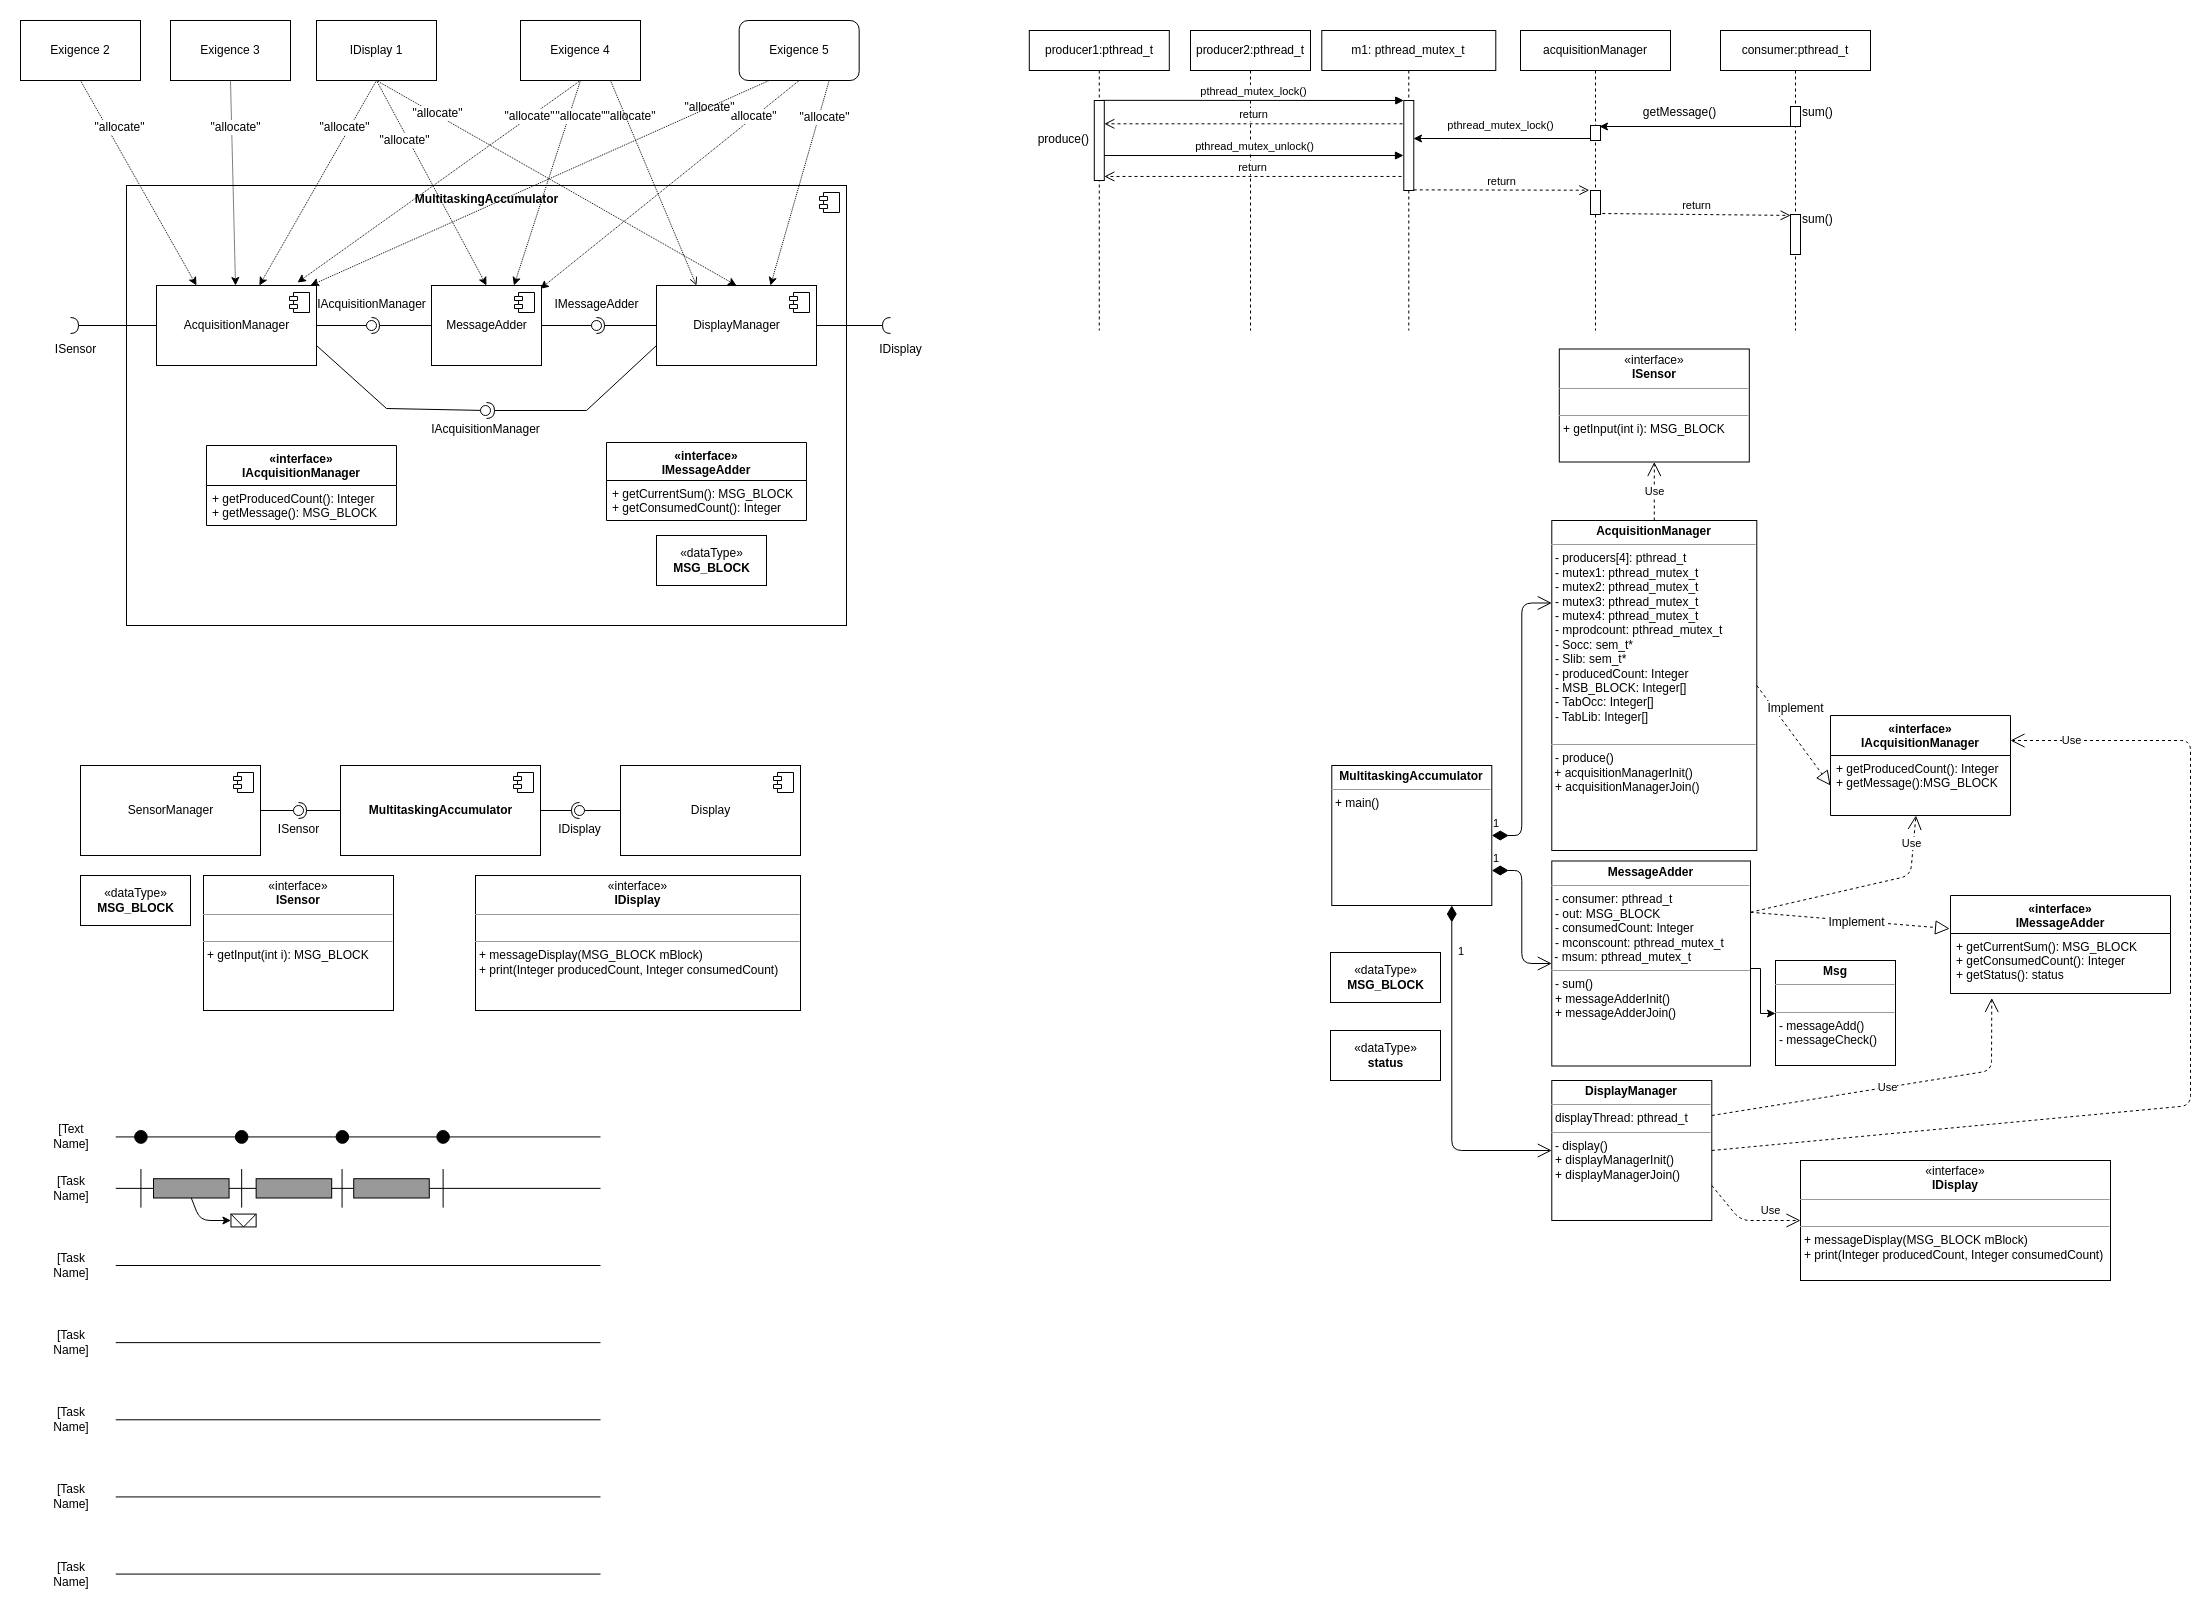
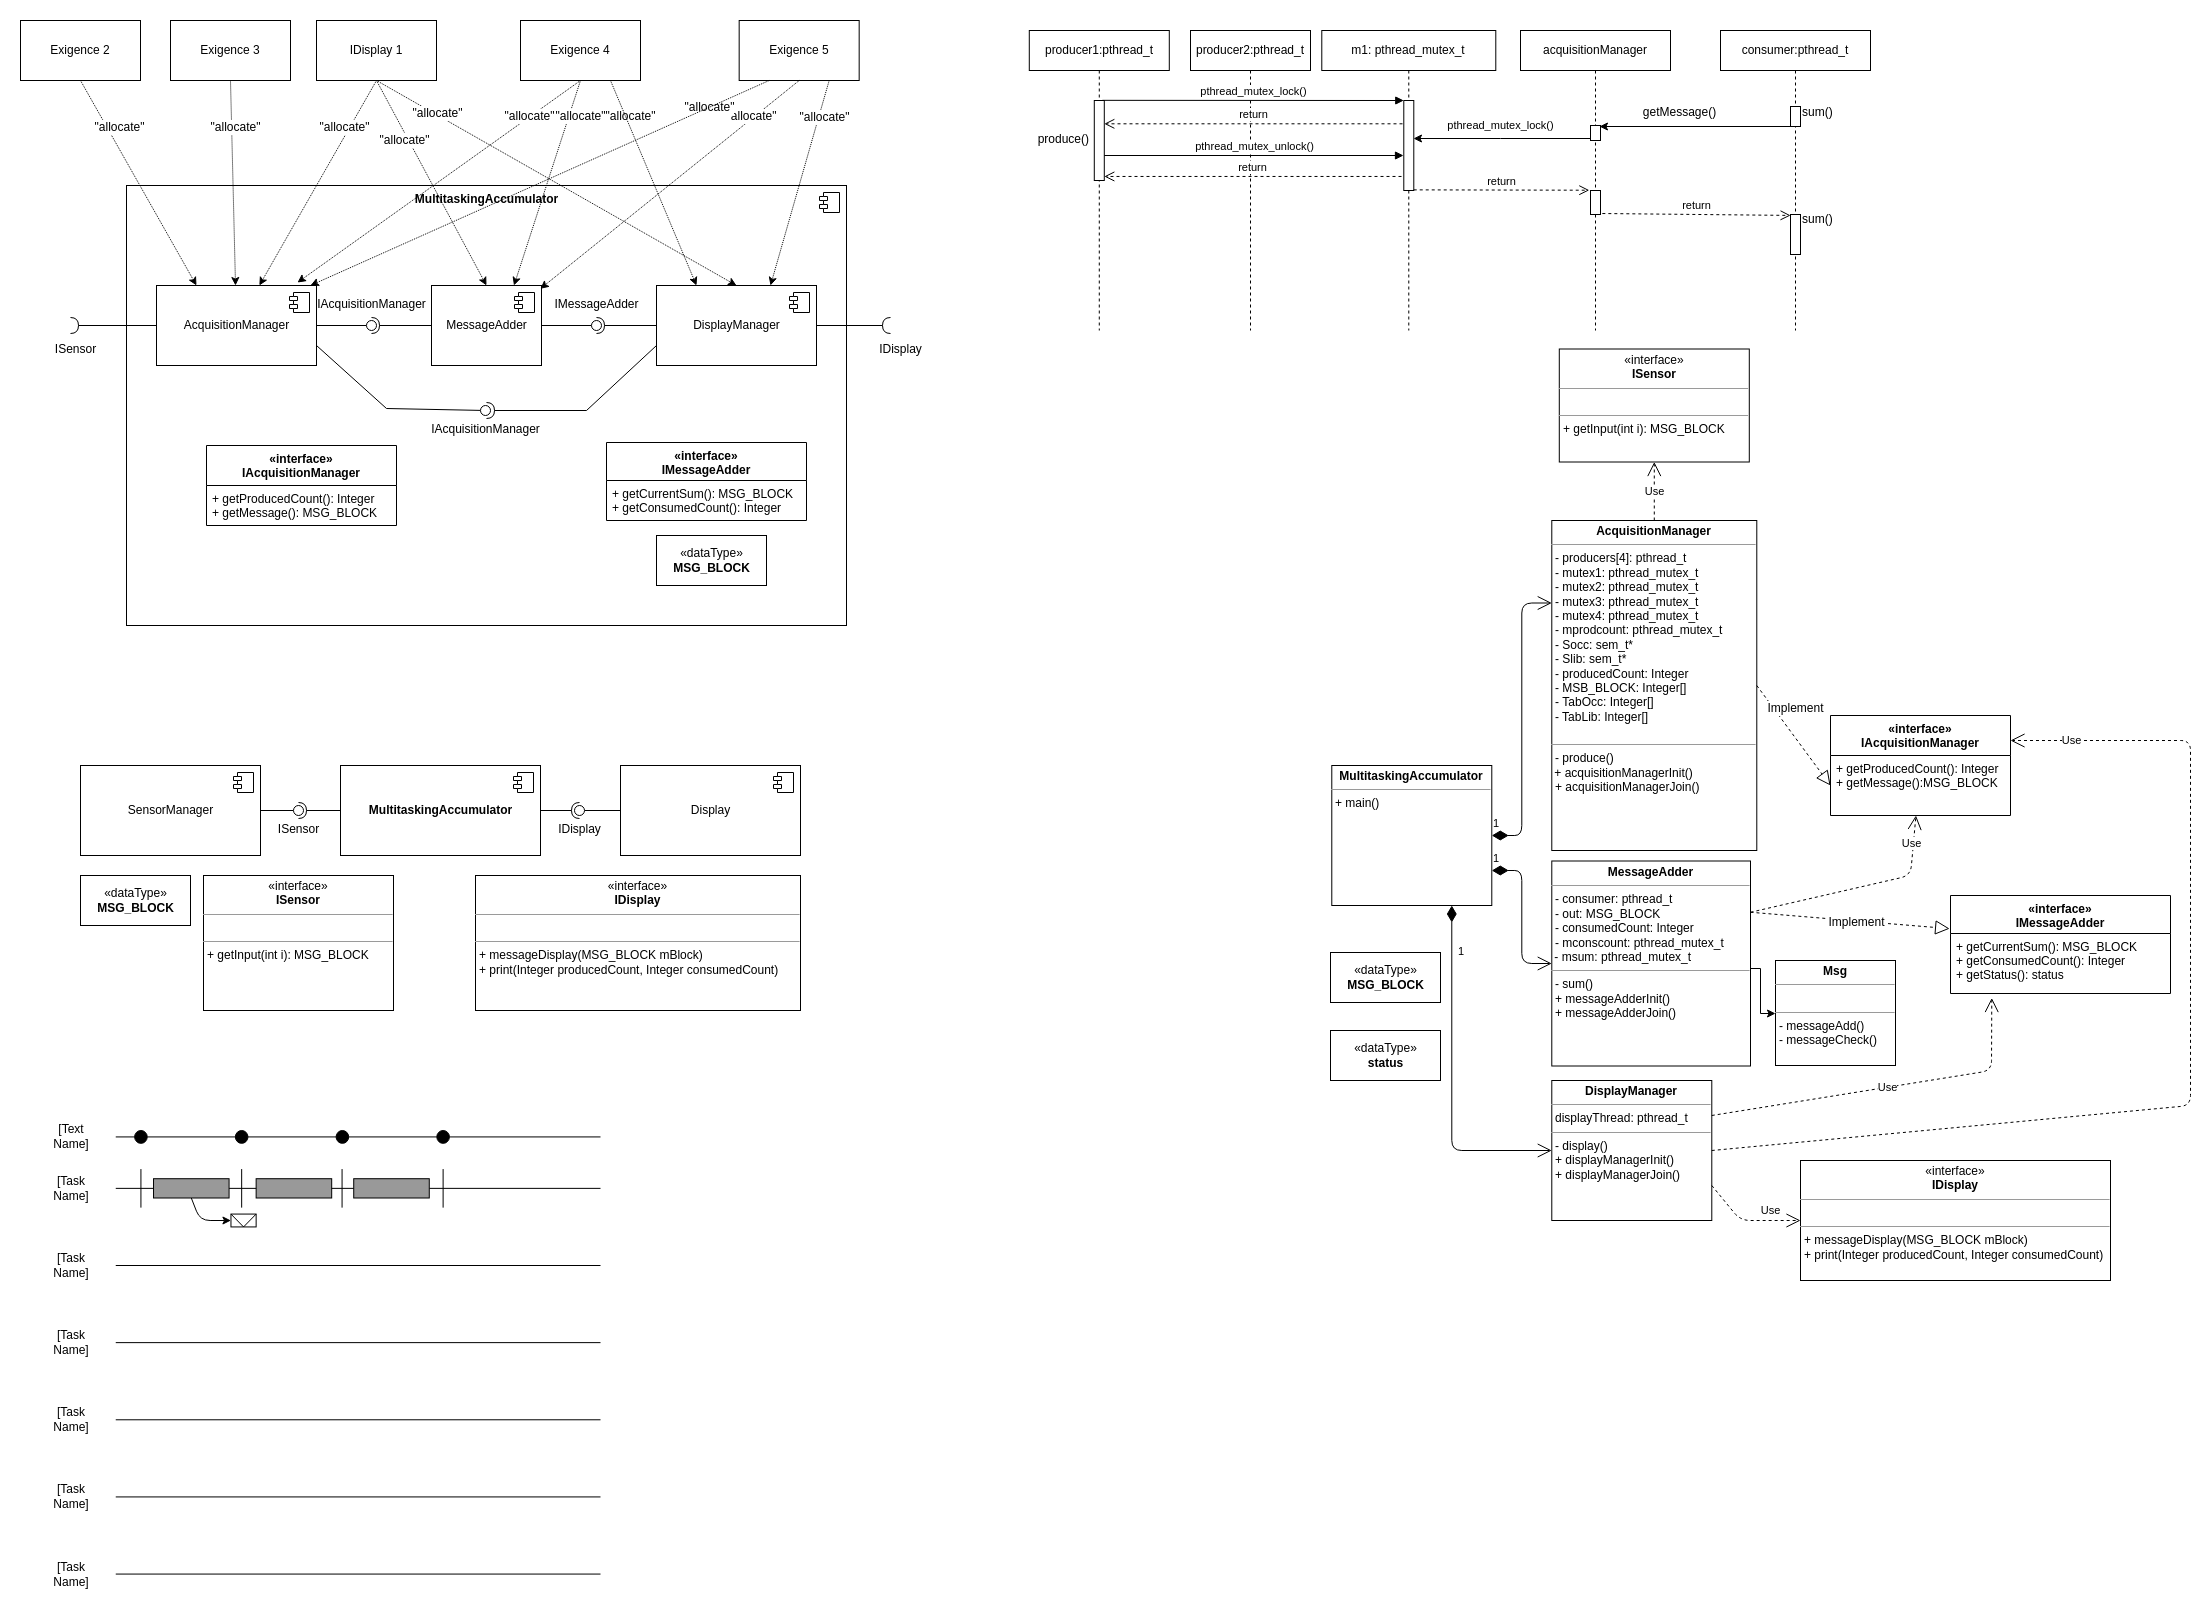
(799, 51) -> (799, 51)
(694, 280) -> (693, 278)
